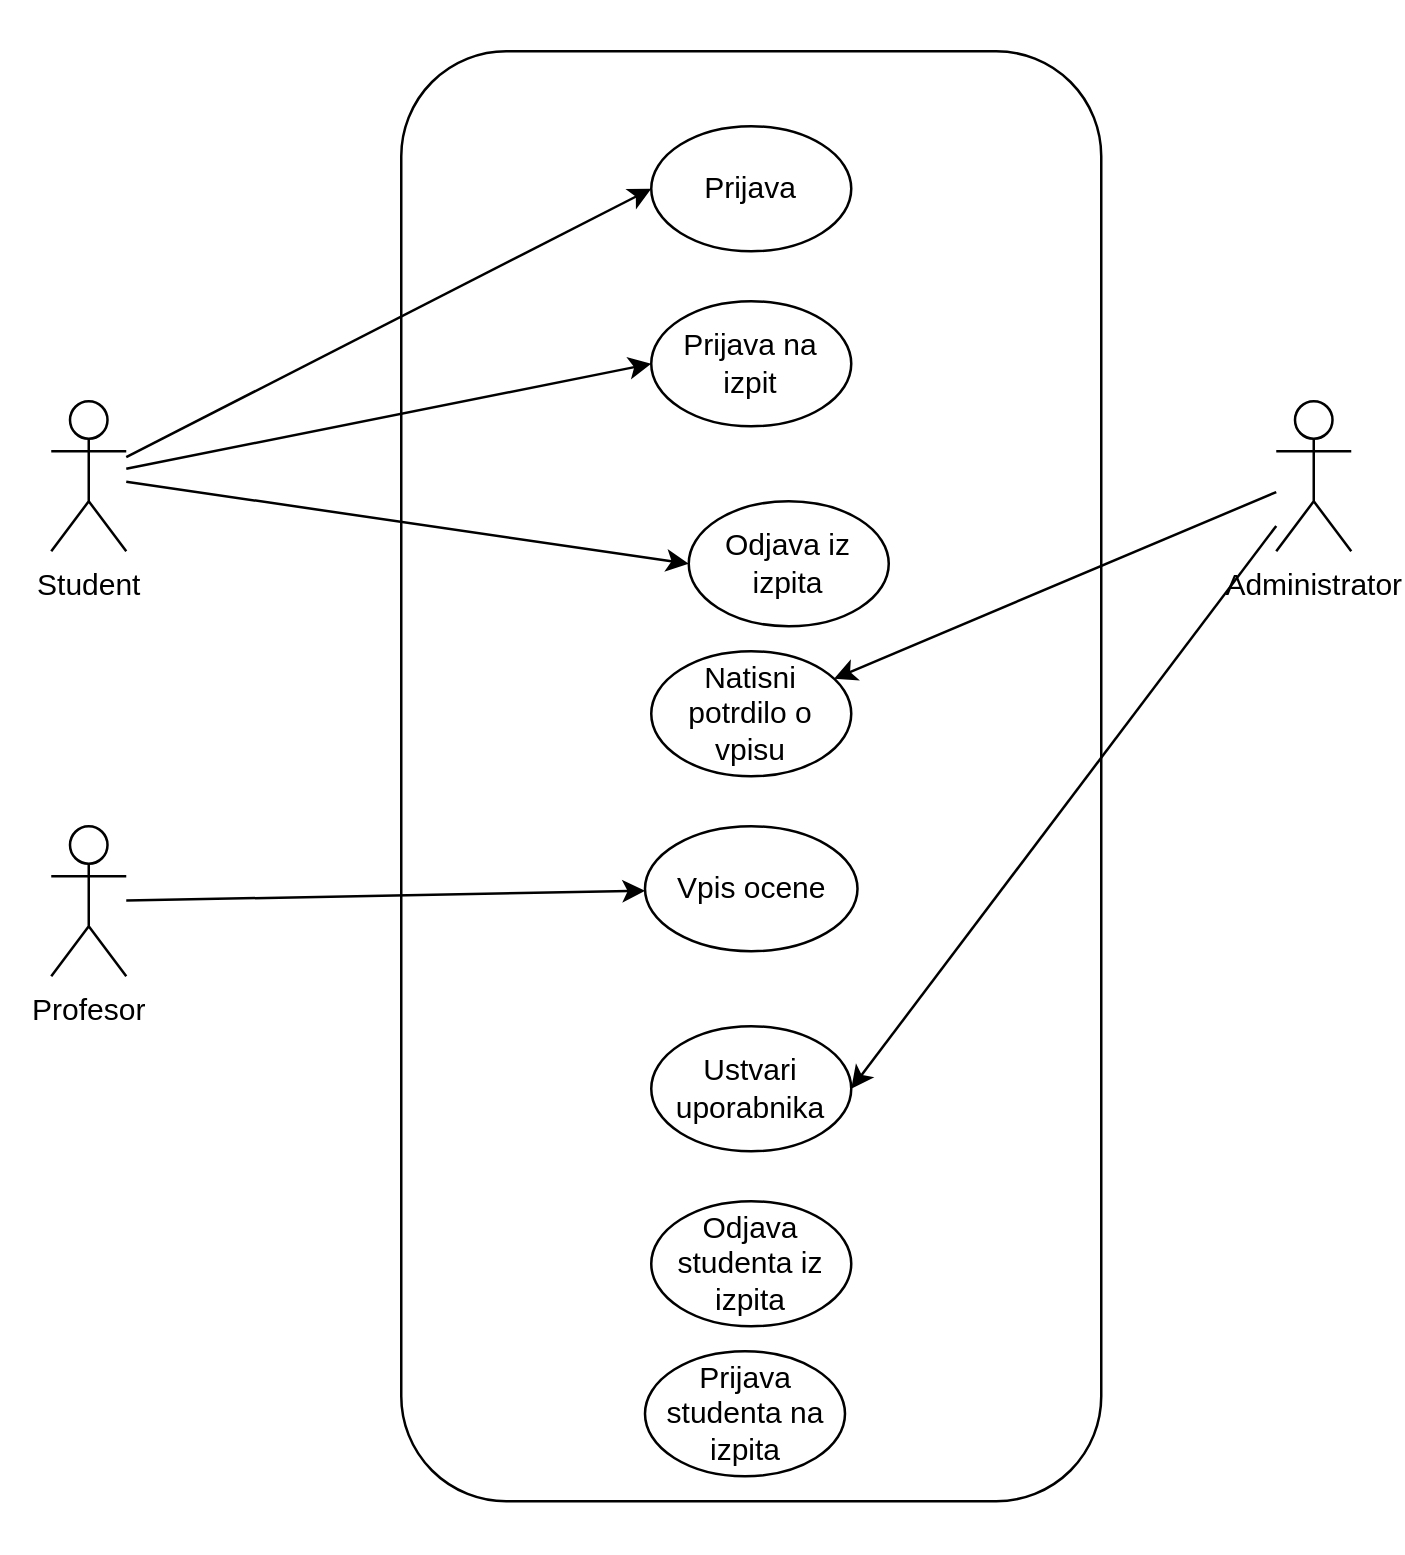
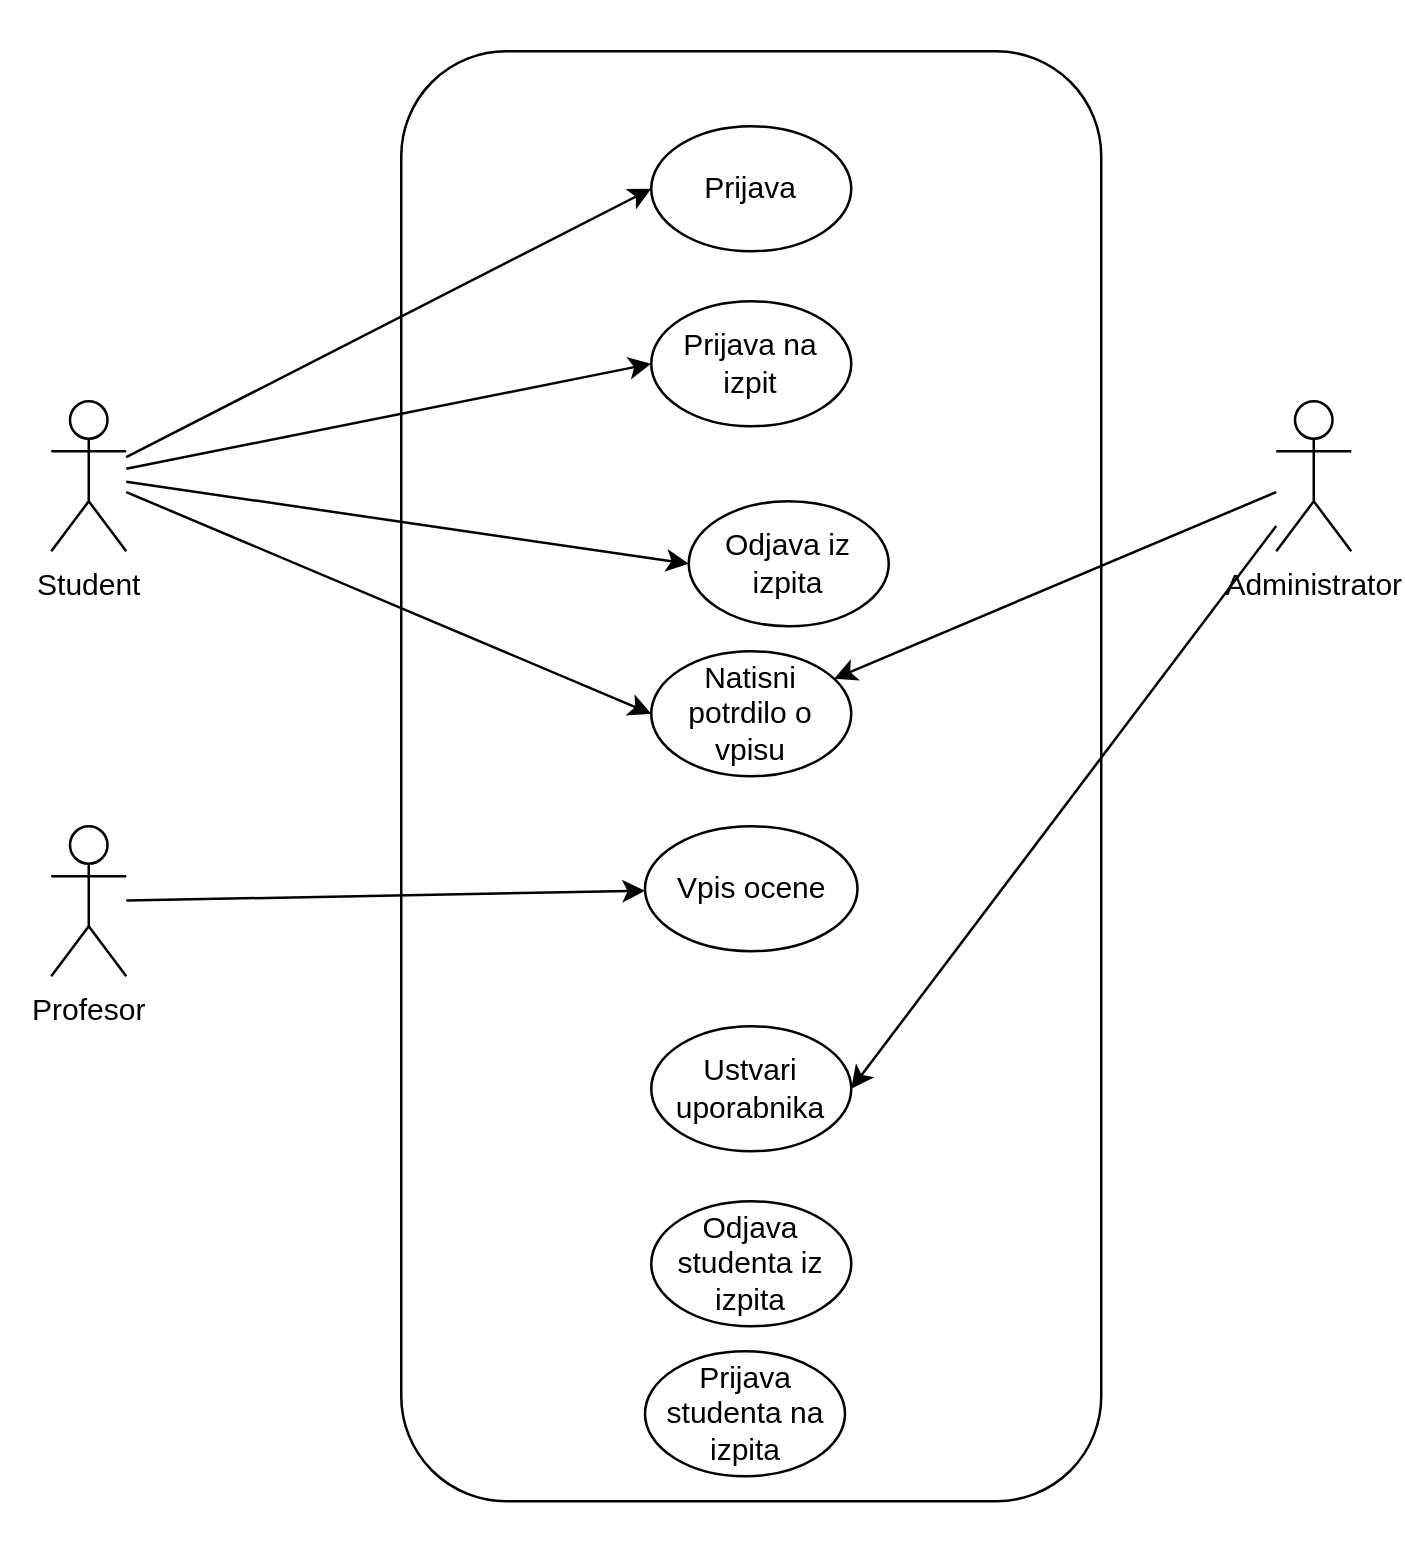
none -> (381, 600)
